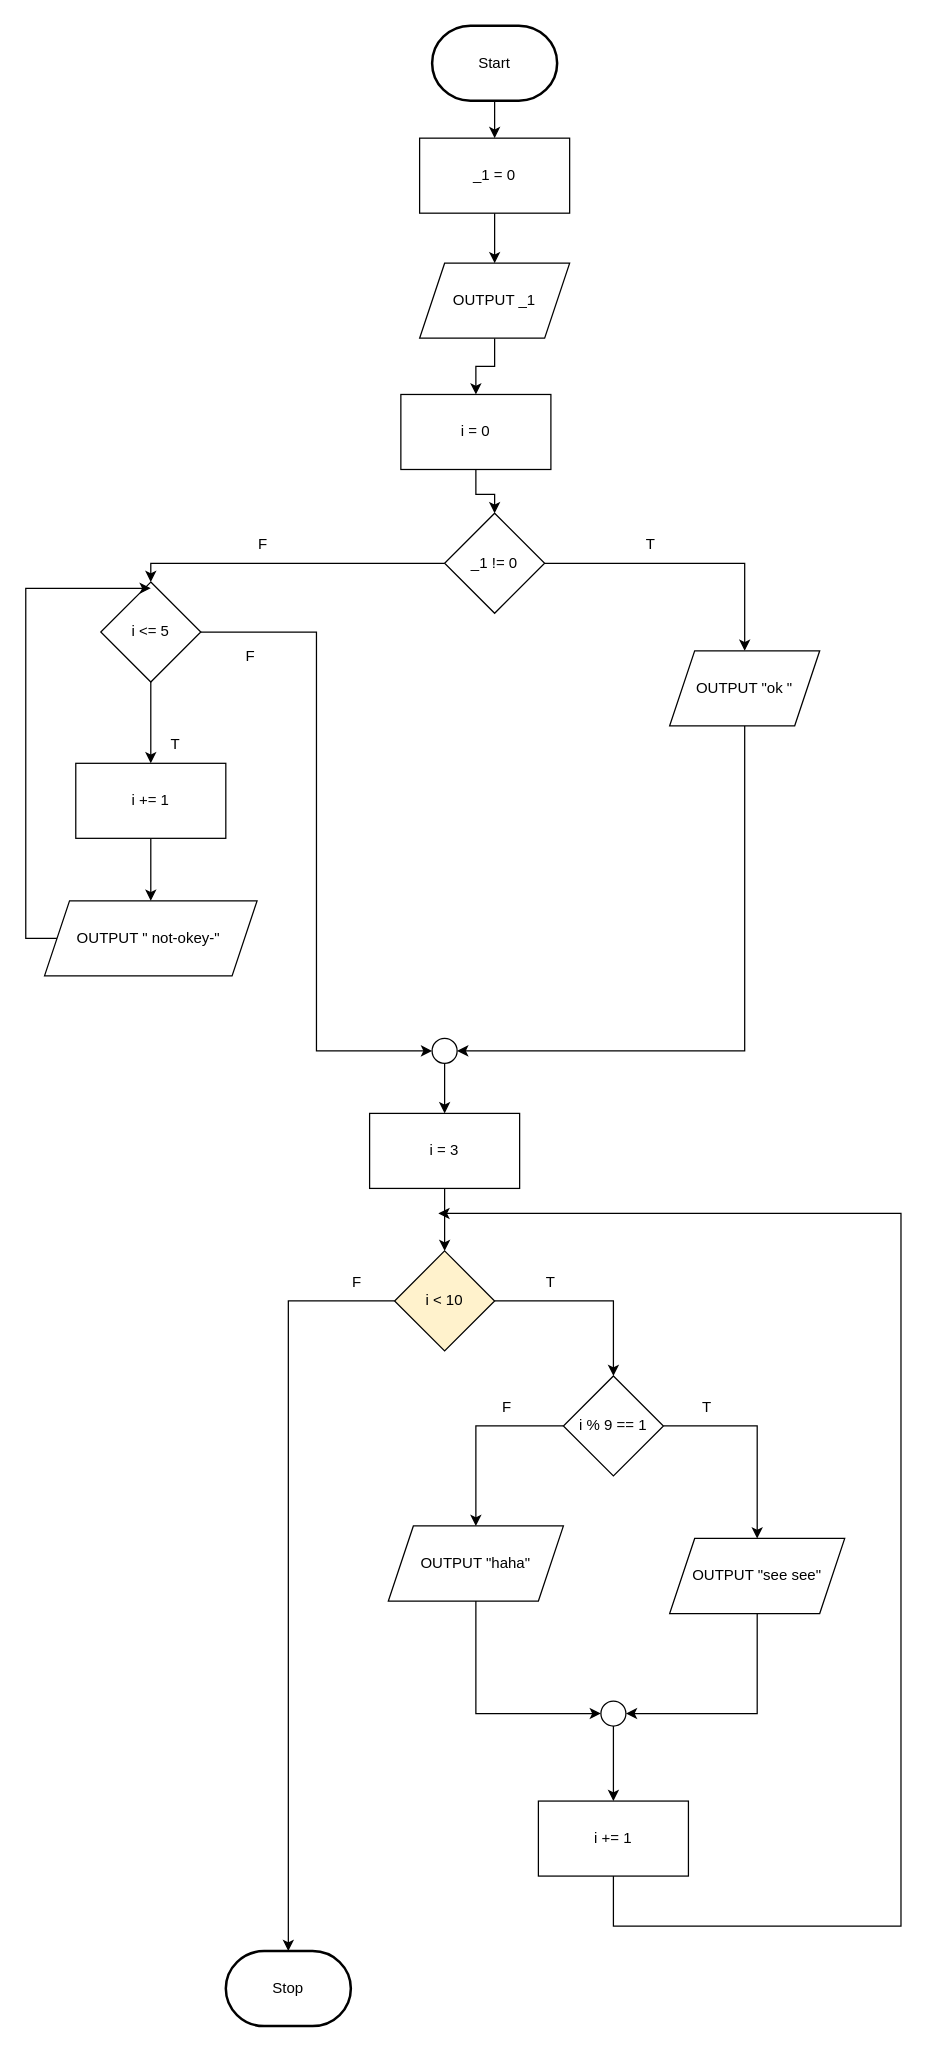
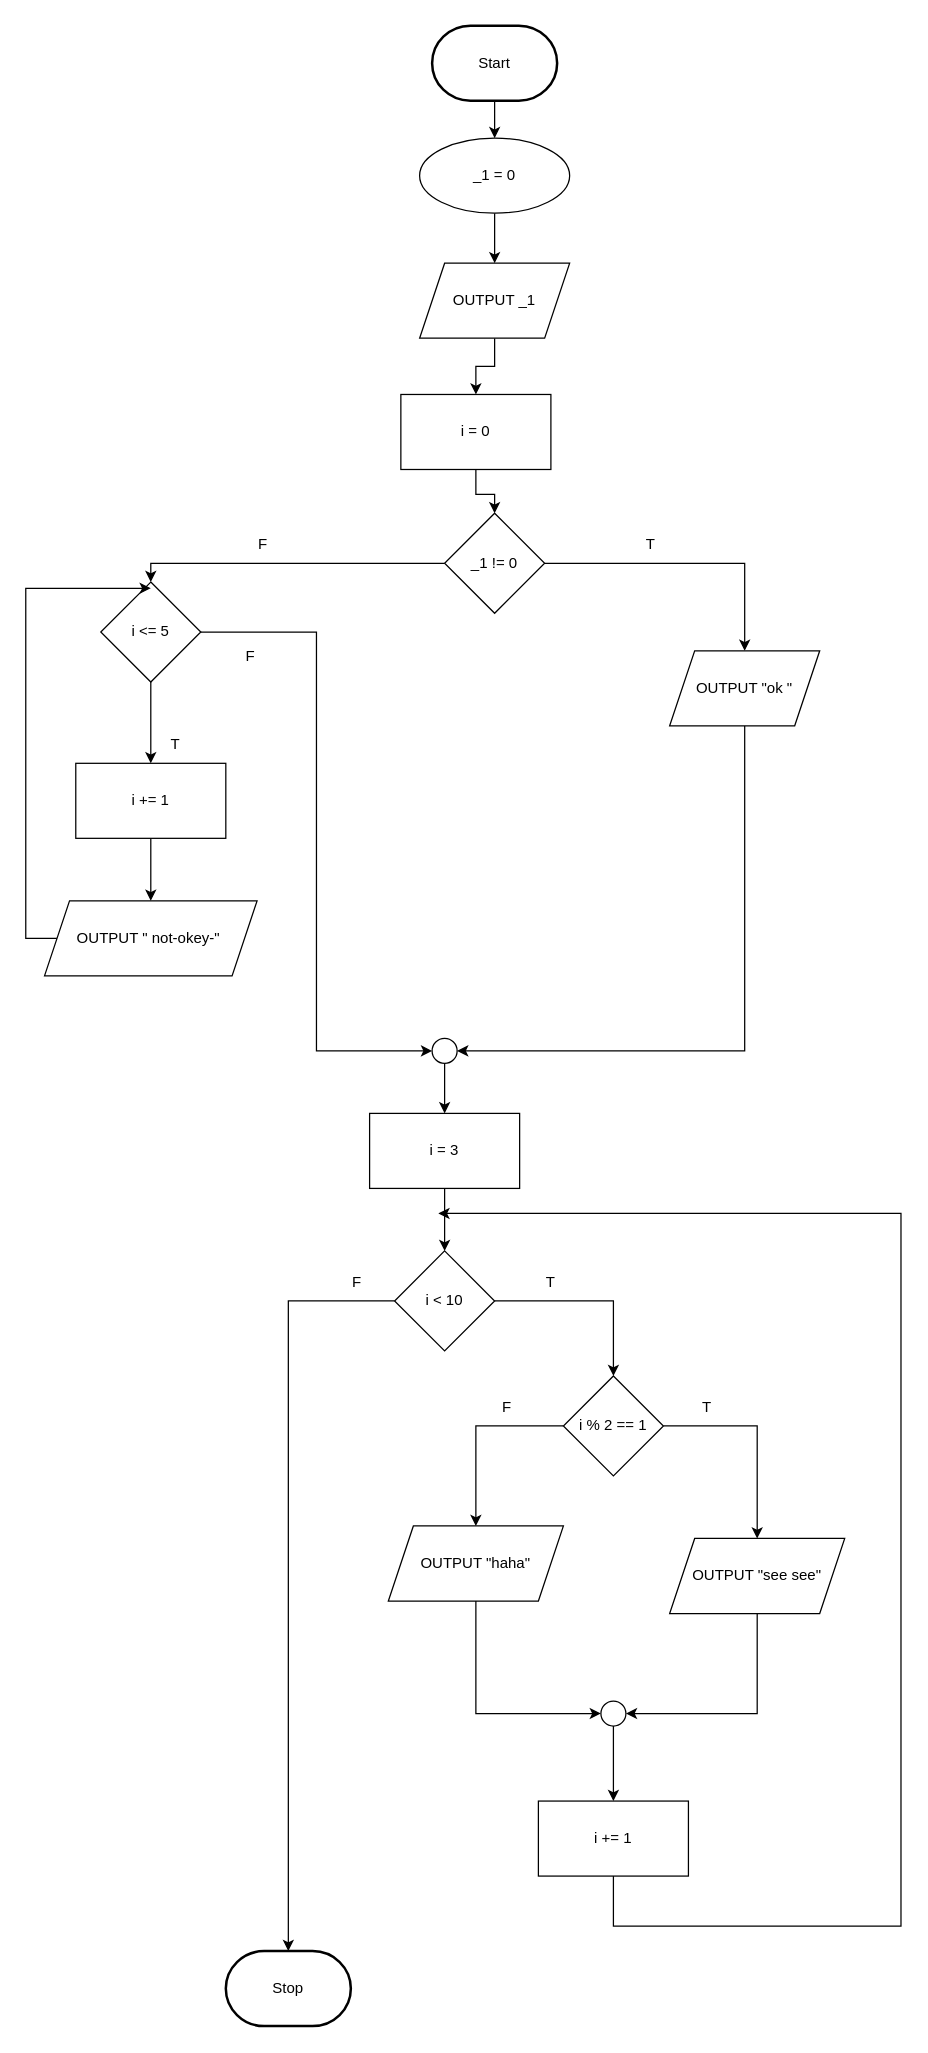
(494, 176) -> (494, 176)
(444, 1301) -> (444, 1301)
(613, 1426) -> (613, 1426)
